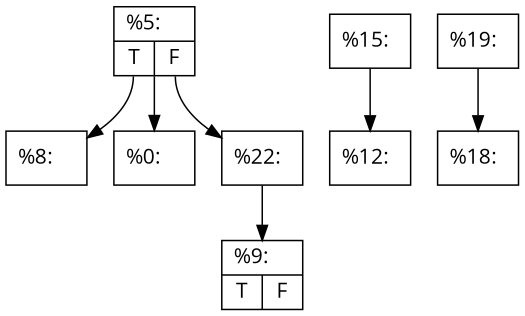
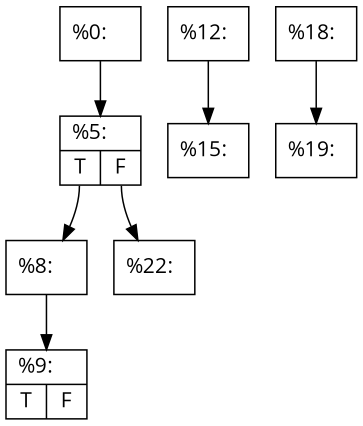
(370, 92) -> (208, 84)
(478, 92) -> (316, 84)
(154, 96) -> (100, 81)
(262, 205) -> (46, 315)
